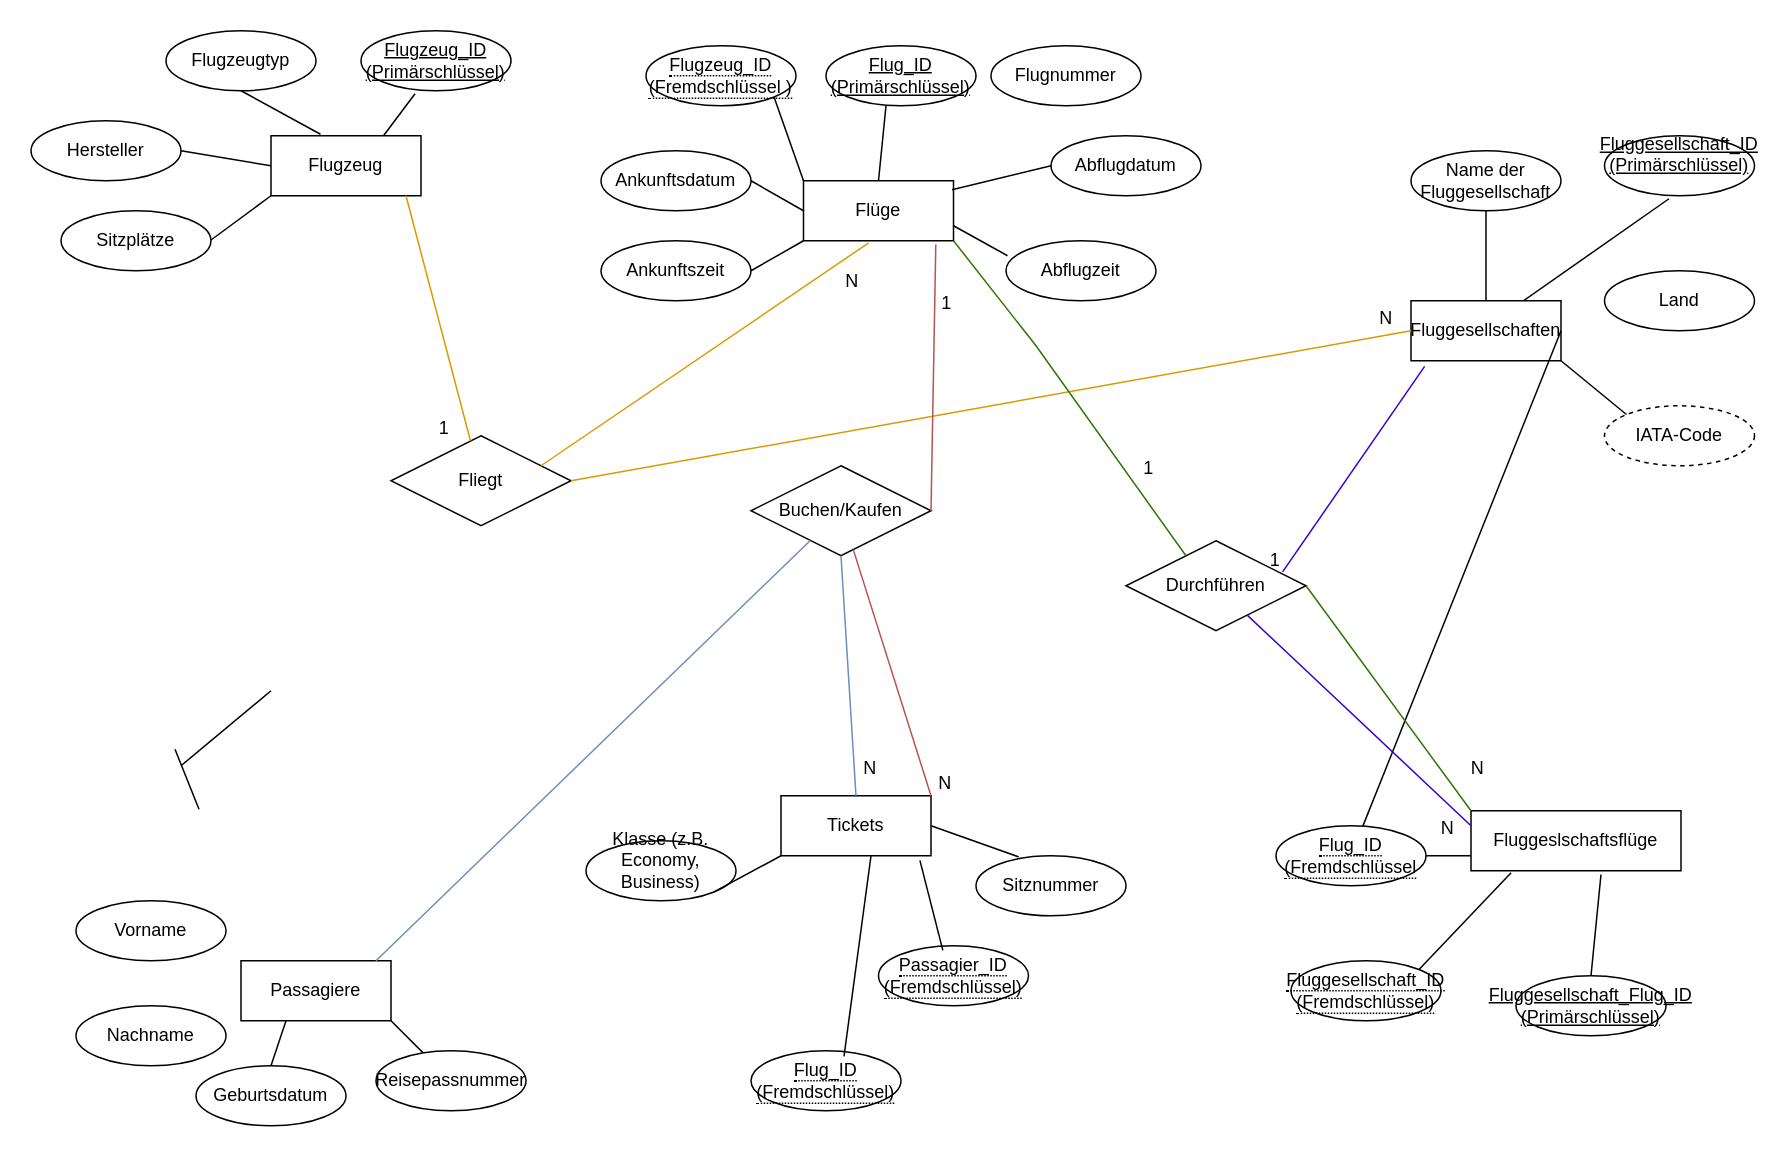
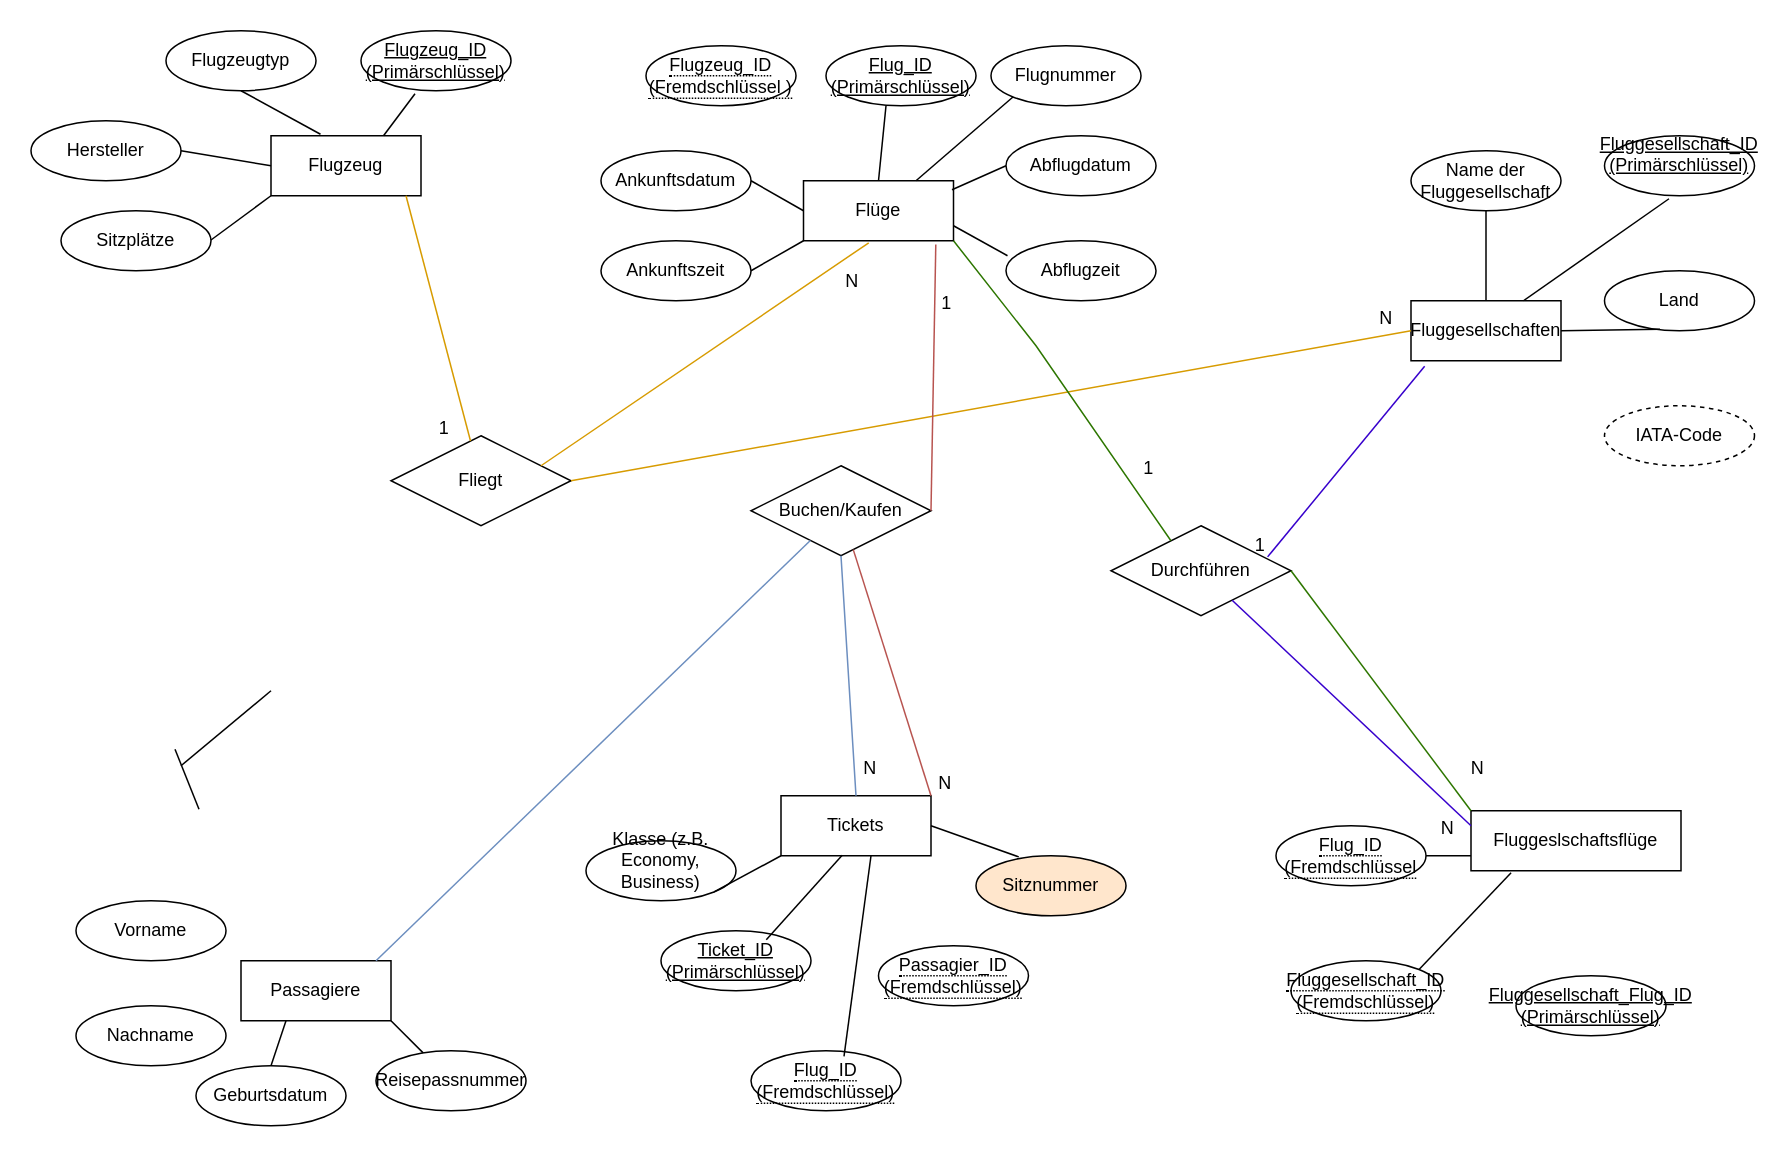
(789, 139) -> none
none -> (964, 139)
(1126, 166) -> (1081, 166)
(1593, 388) -> none
(1462, 578) -> (1607, 330)
(1216, 586) -> (1201, 571)
(1051, 886) -> (1051, 886)
none -> (804, 897)
(931, 905) -> none
(1596, 925) -> none
none -> (736, 961)
